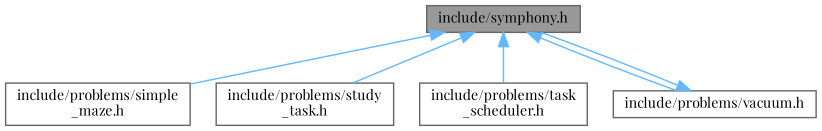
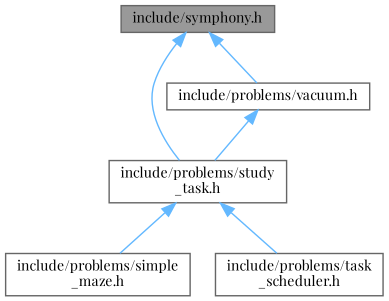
(610, 58) -> (232, 141)
(311, 60) -> (142, 233)
(503, 65) -> (254, 233)
